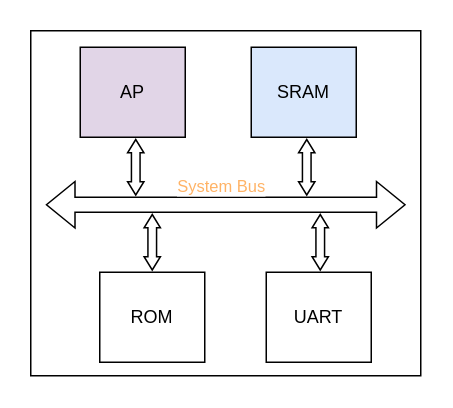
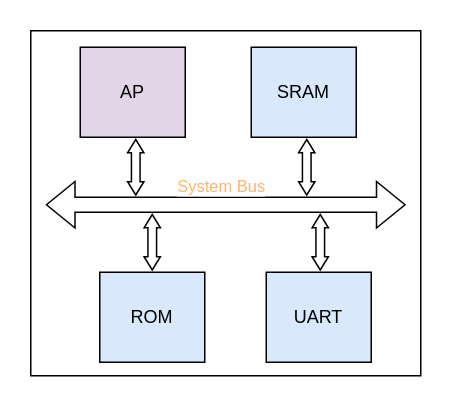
(152, 317) -> (152, 317)
(319, 317) -> (319, 317)
